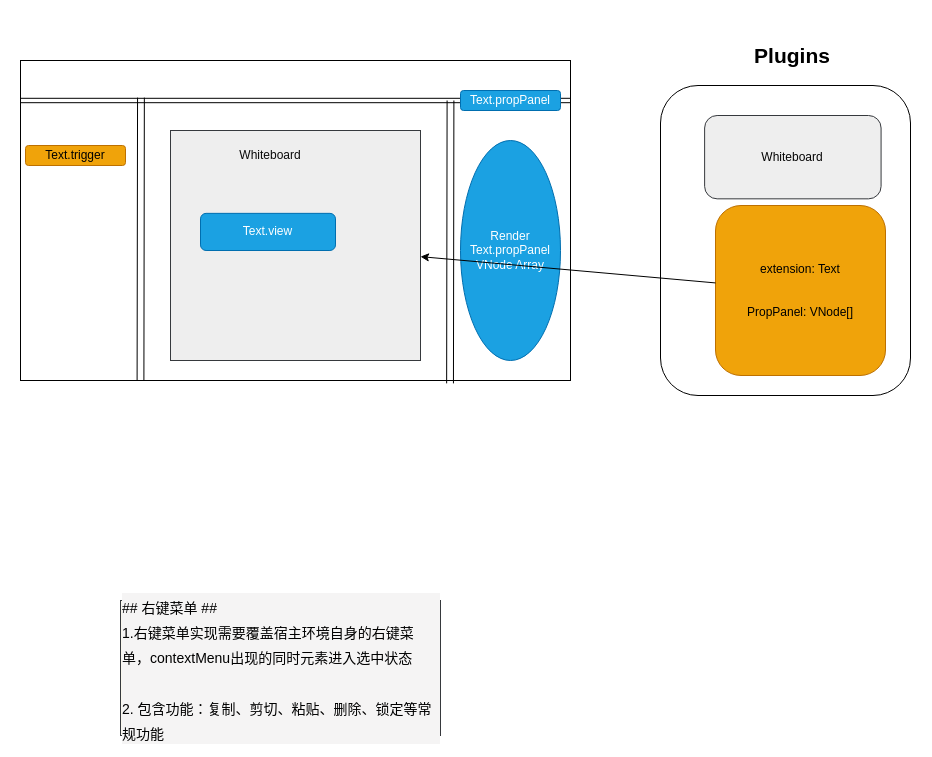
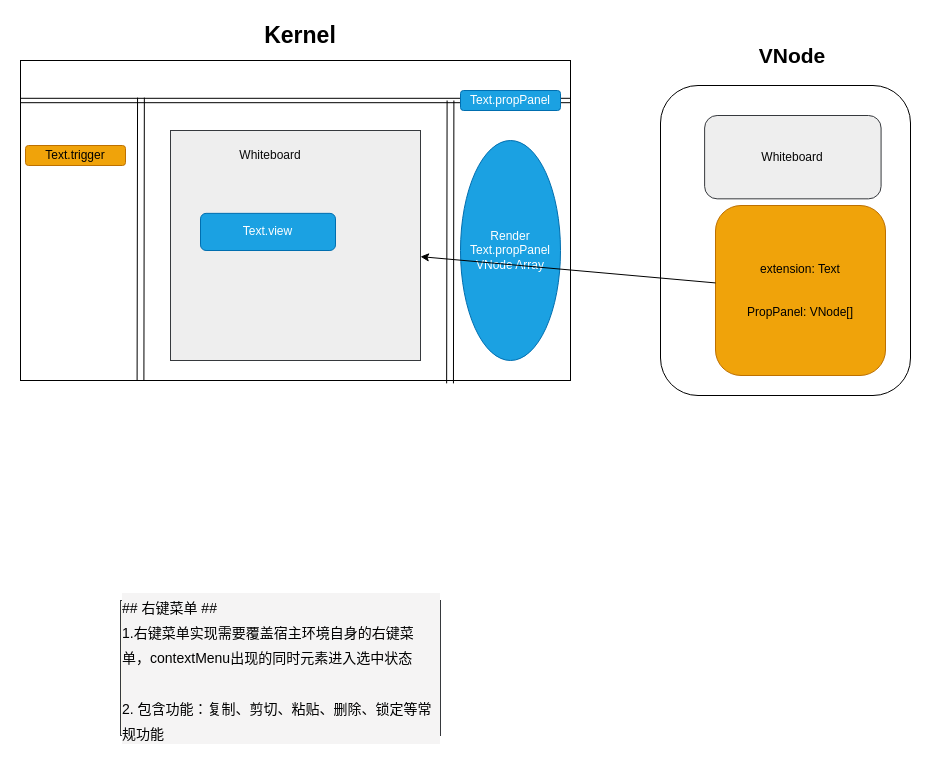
none -> (301, 36)
(793, 56) -> (793, 56)
